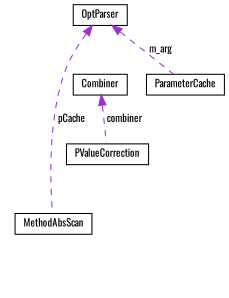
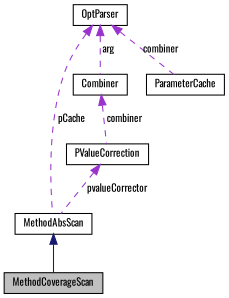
(160, 50) -> (160, 50)
none -> (100, 55)
none -> (77, 193)
none -> (54, 283)
